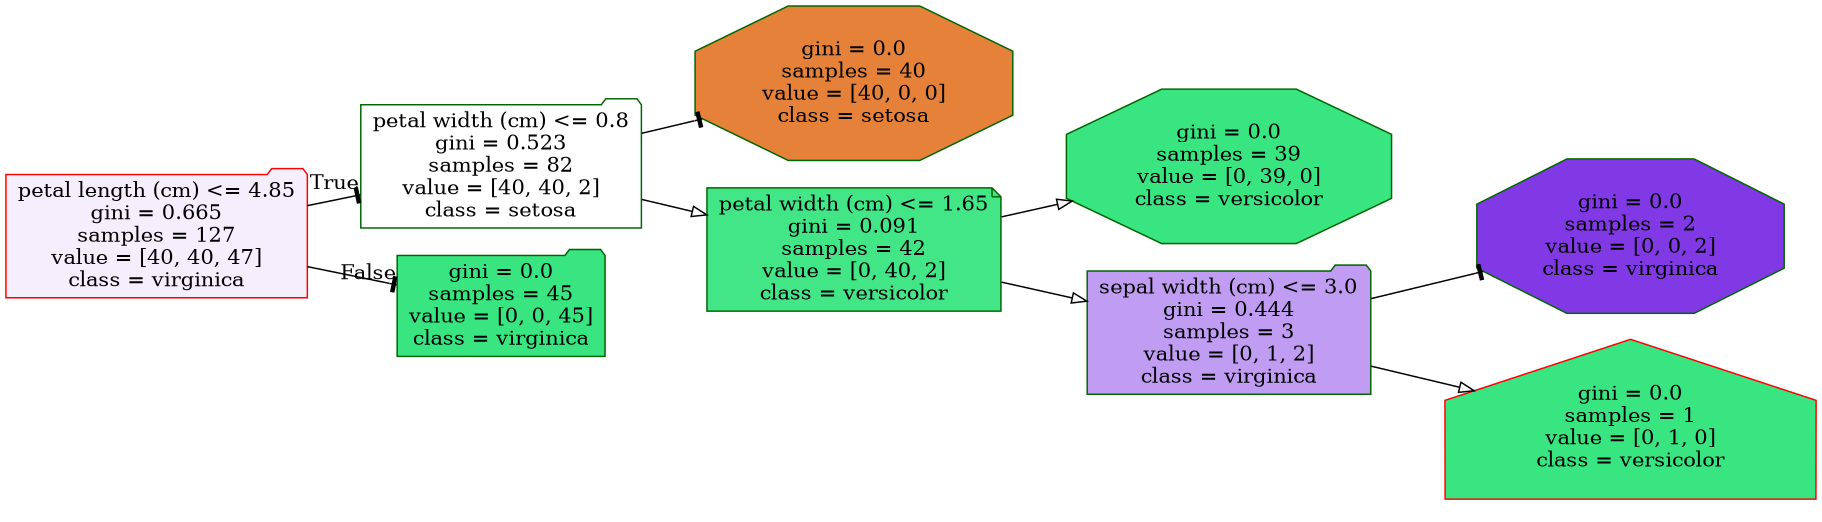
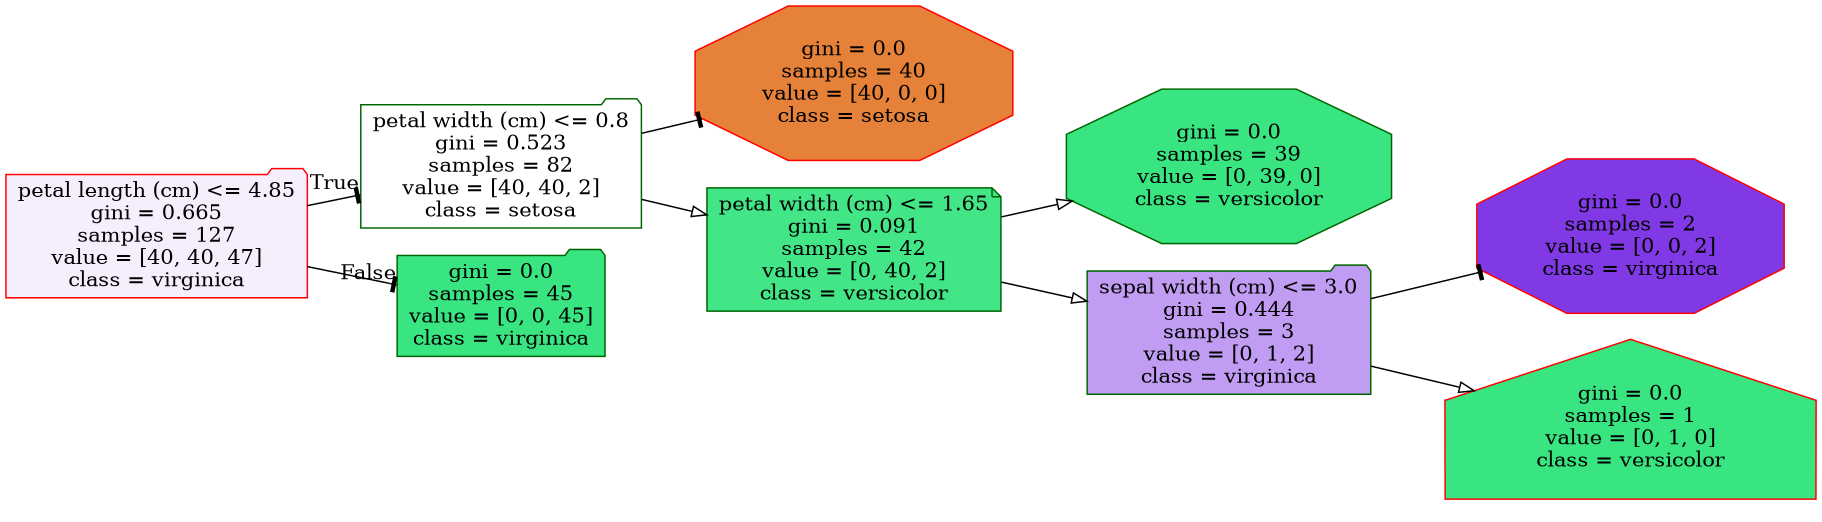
(854, 83) -> (854, 83)
(1631, 236) -> (1631, 236)
